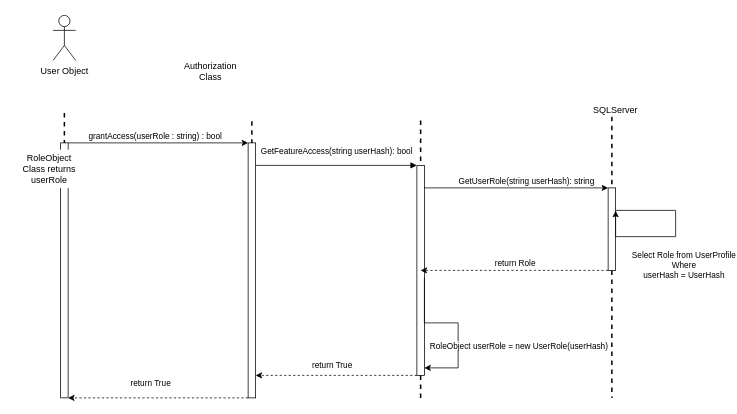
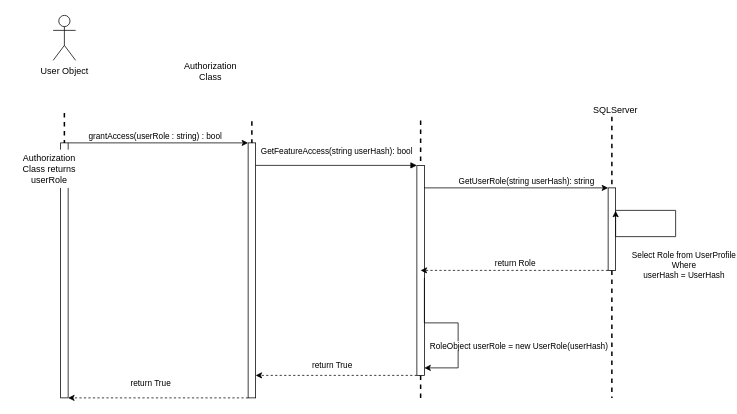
(49, 169) -> (49, 169)
